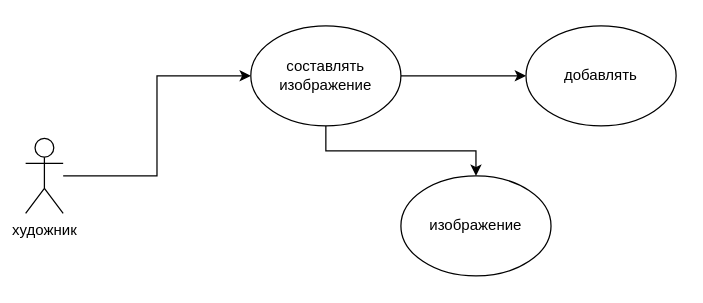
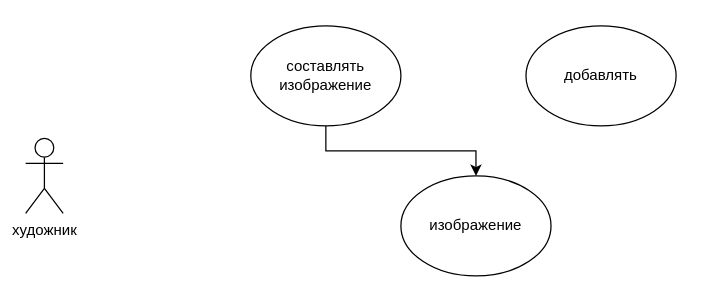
(459, 76) -> none
(157, 130) -> none
